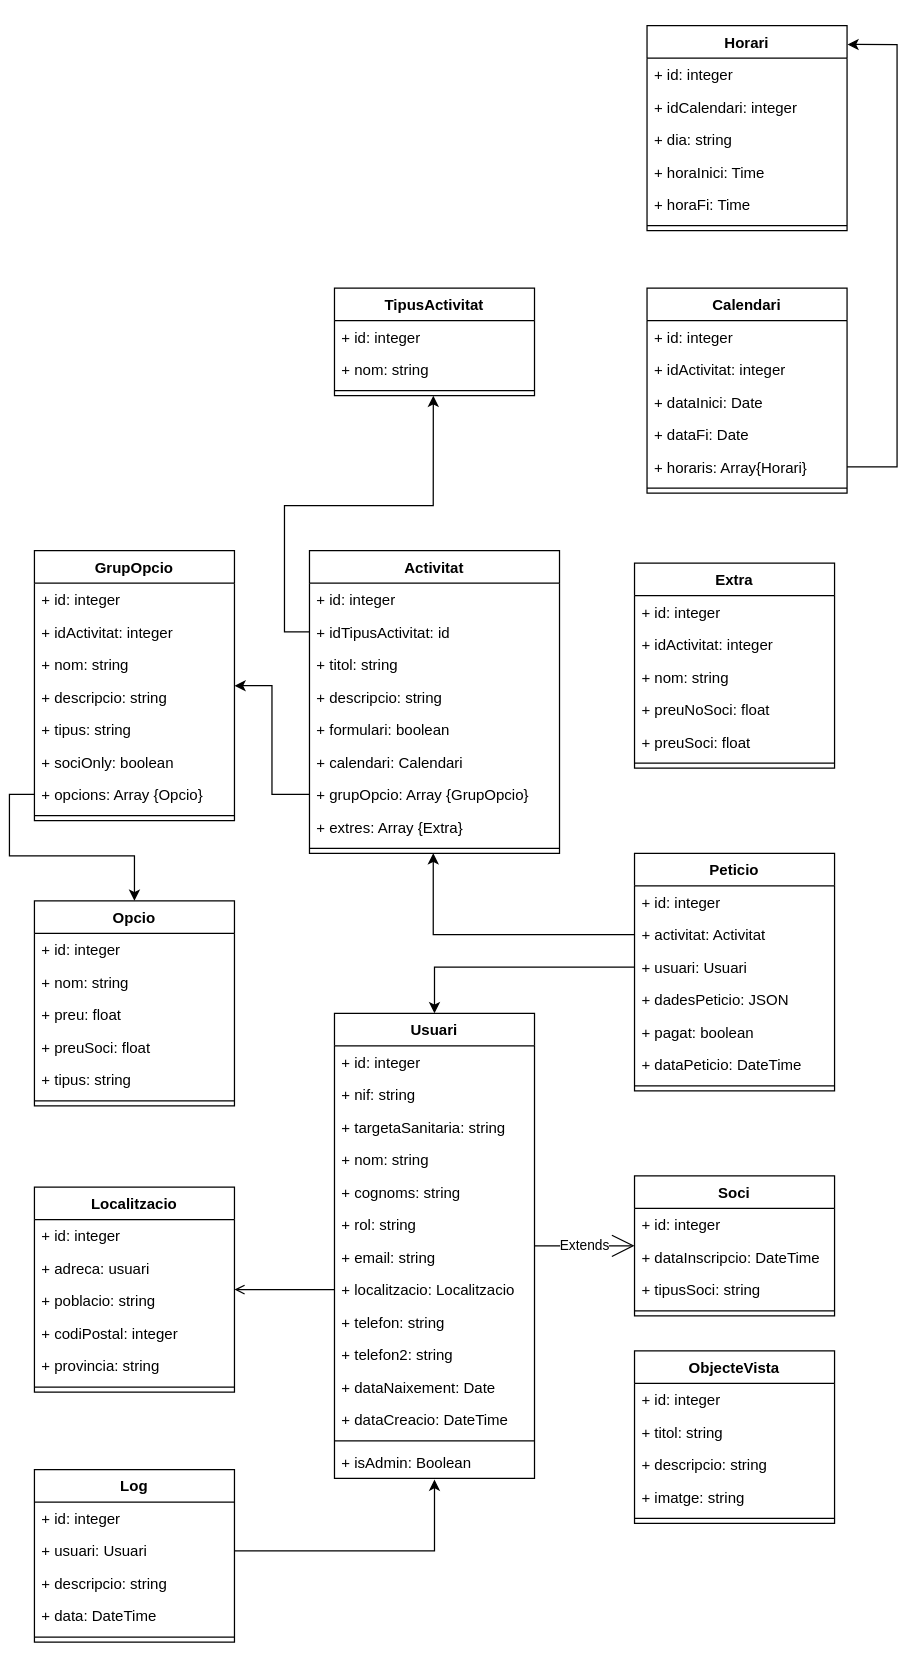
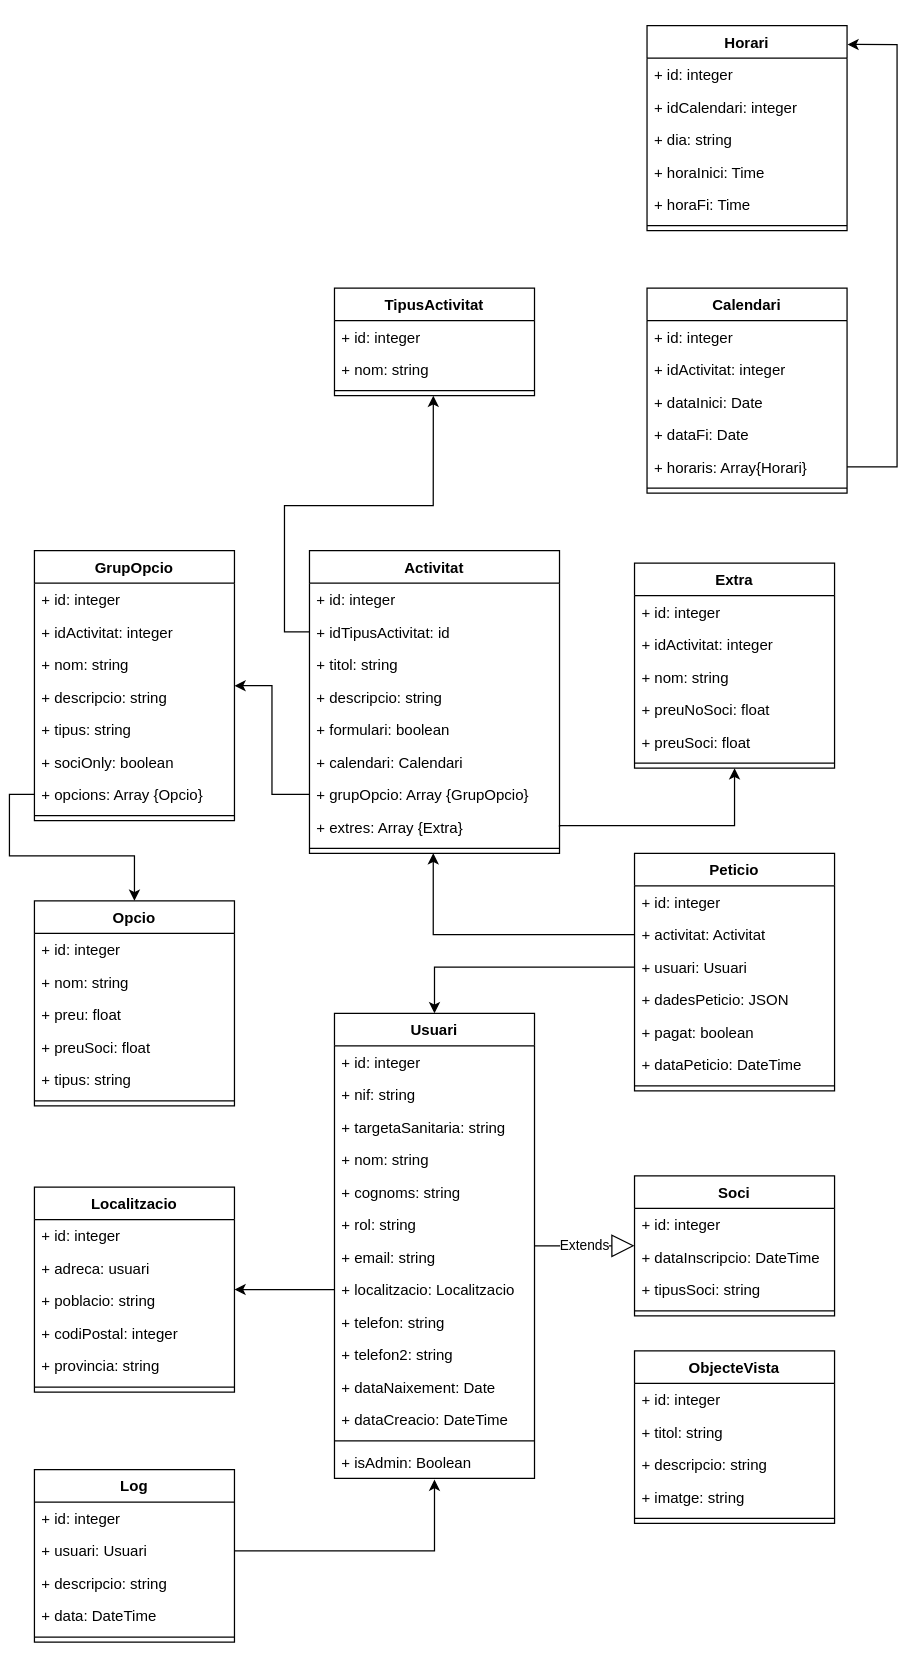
none -> (672, 826)
(620, 1246) -> (610, 1246)
(241, 1289) -> (244, 1289)
